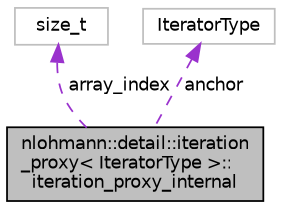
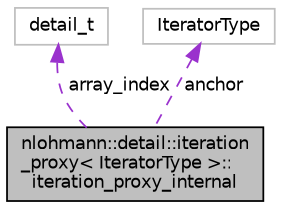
(61, 26) -> (61, 26)
